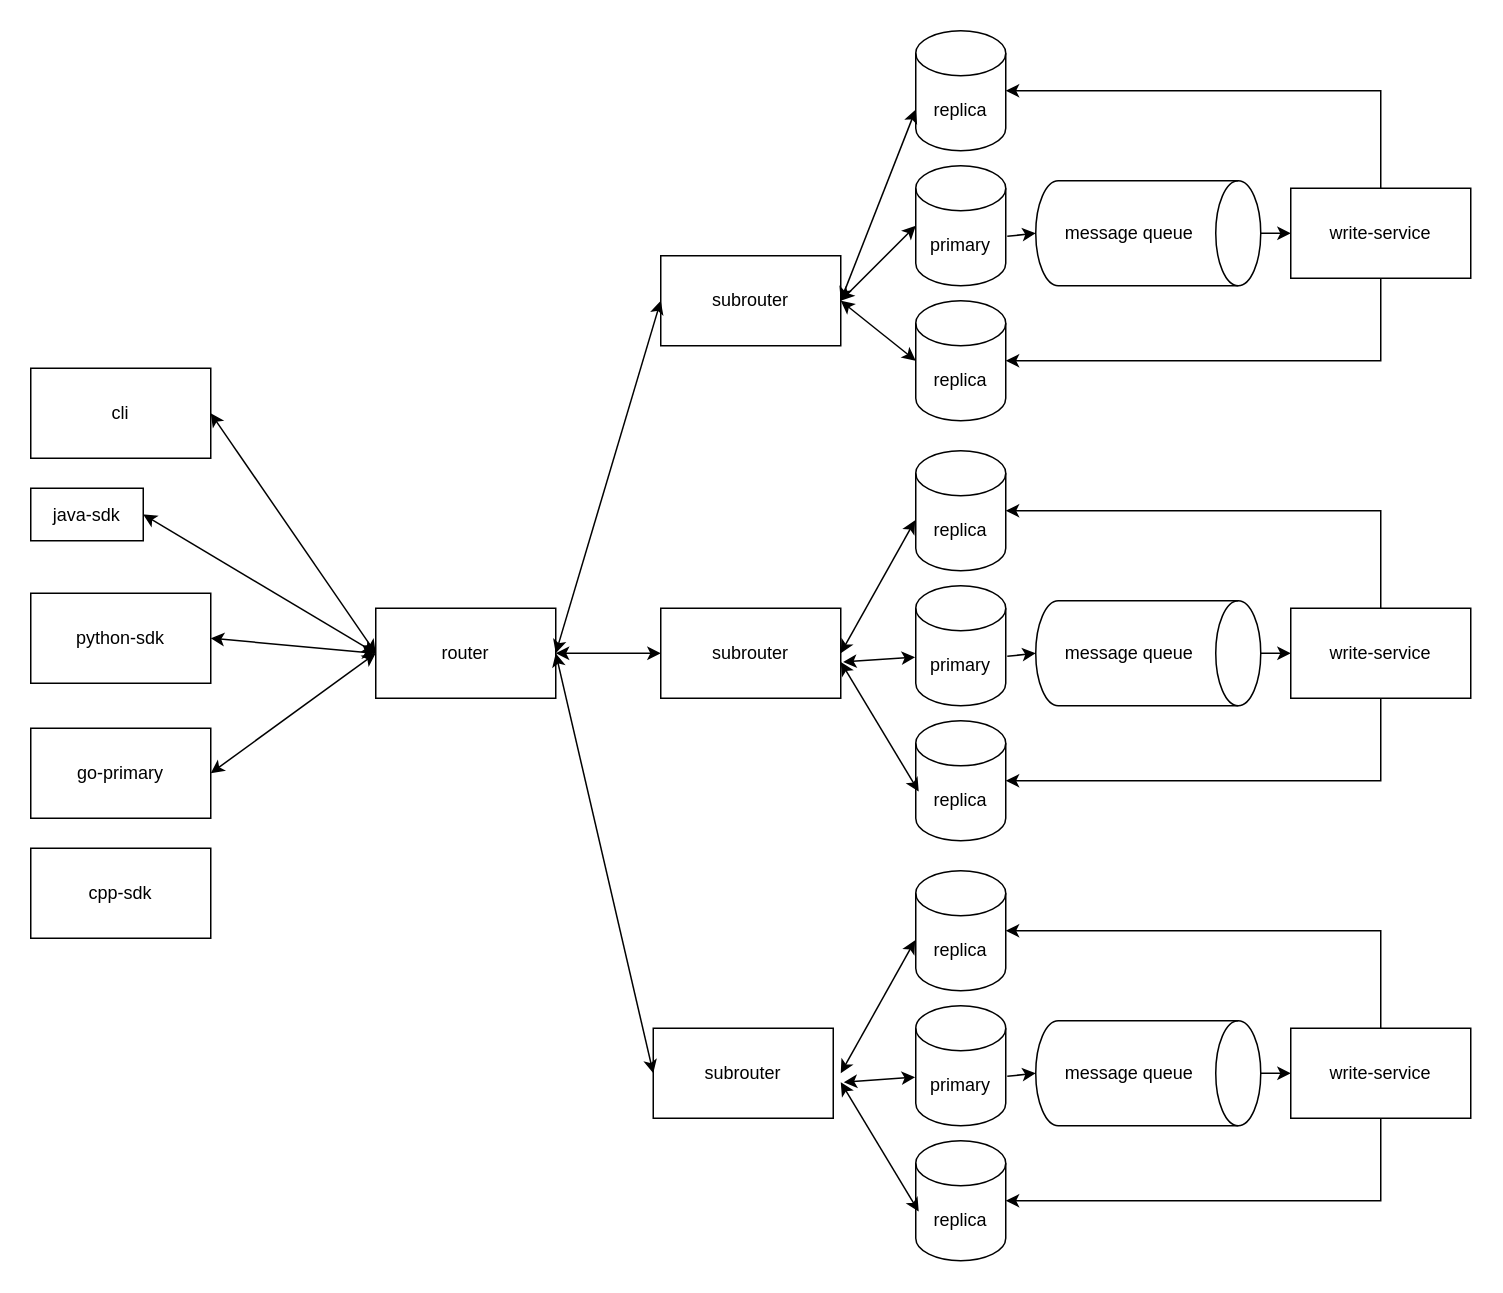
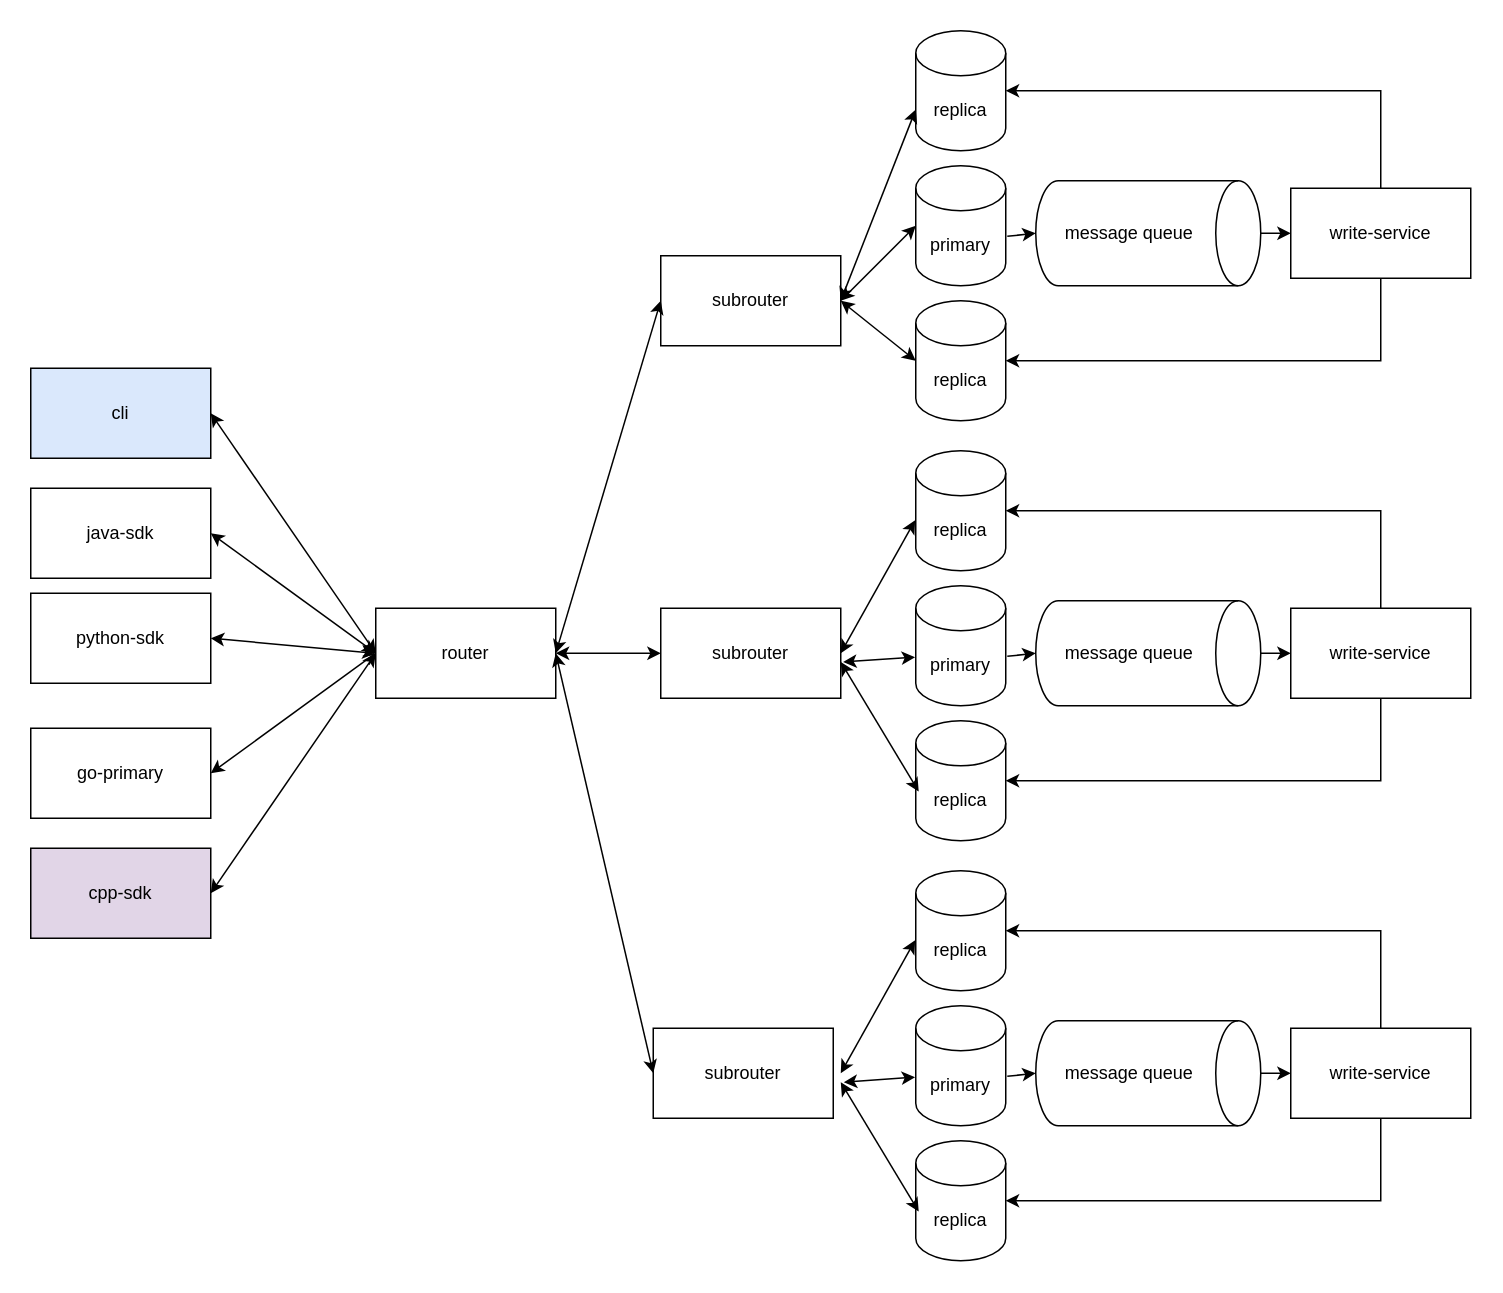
(121, 413) -> (121, 413)
(87, 515) -> (121, 533)
(366, 661) -> (368, 659)
none -> (293, 773)
(121, 893) -> (121, 893)
